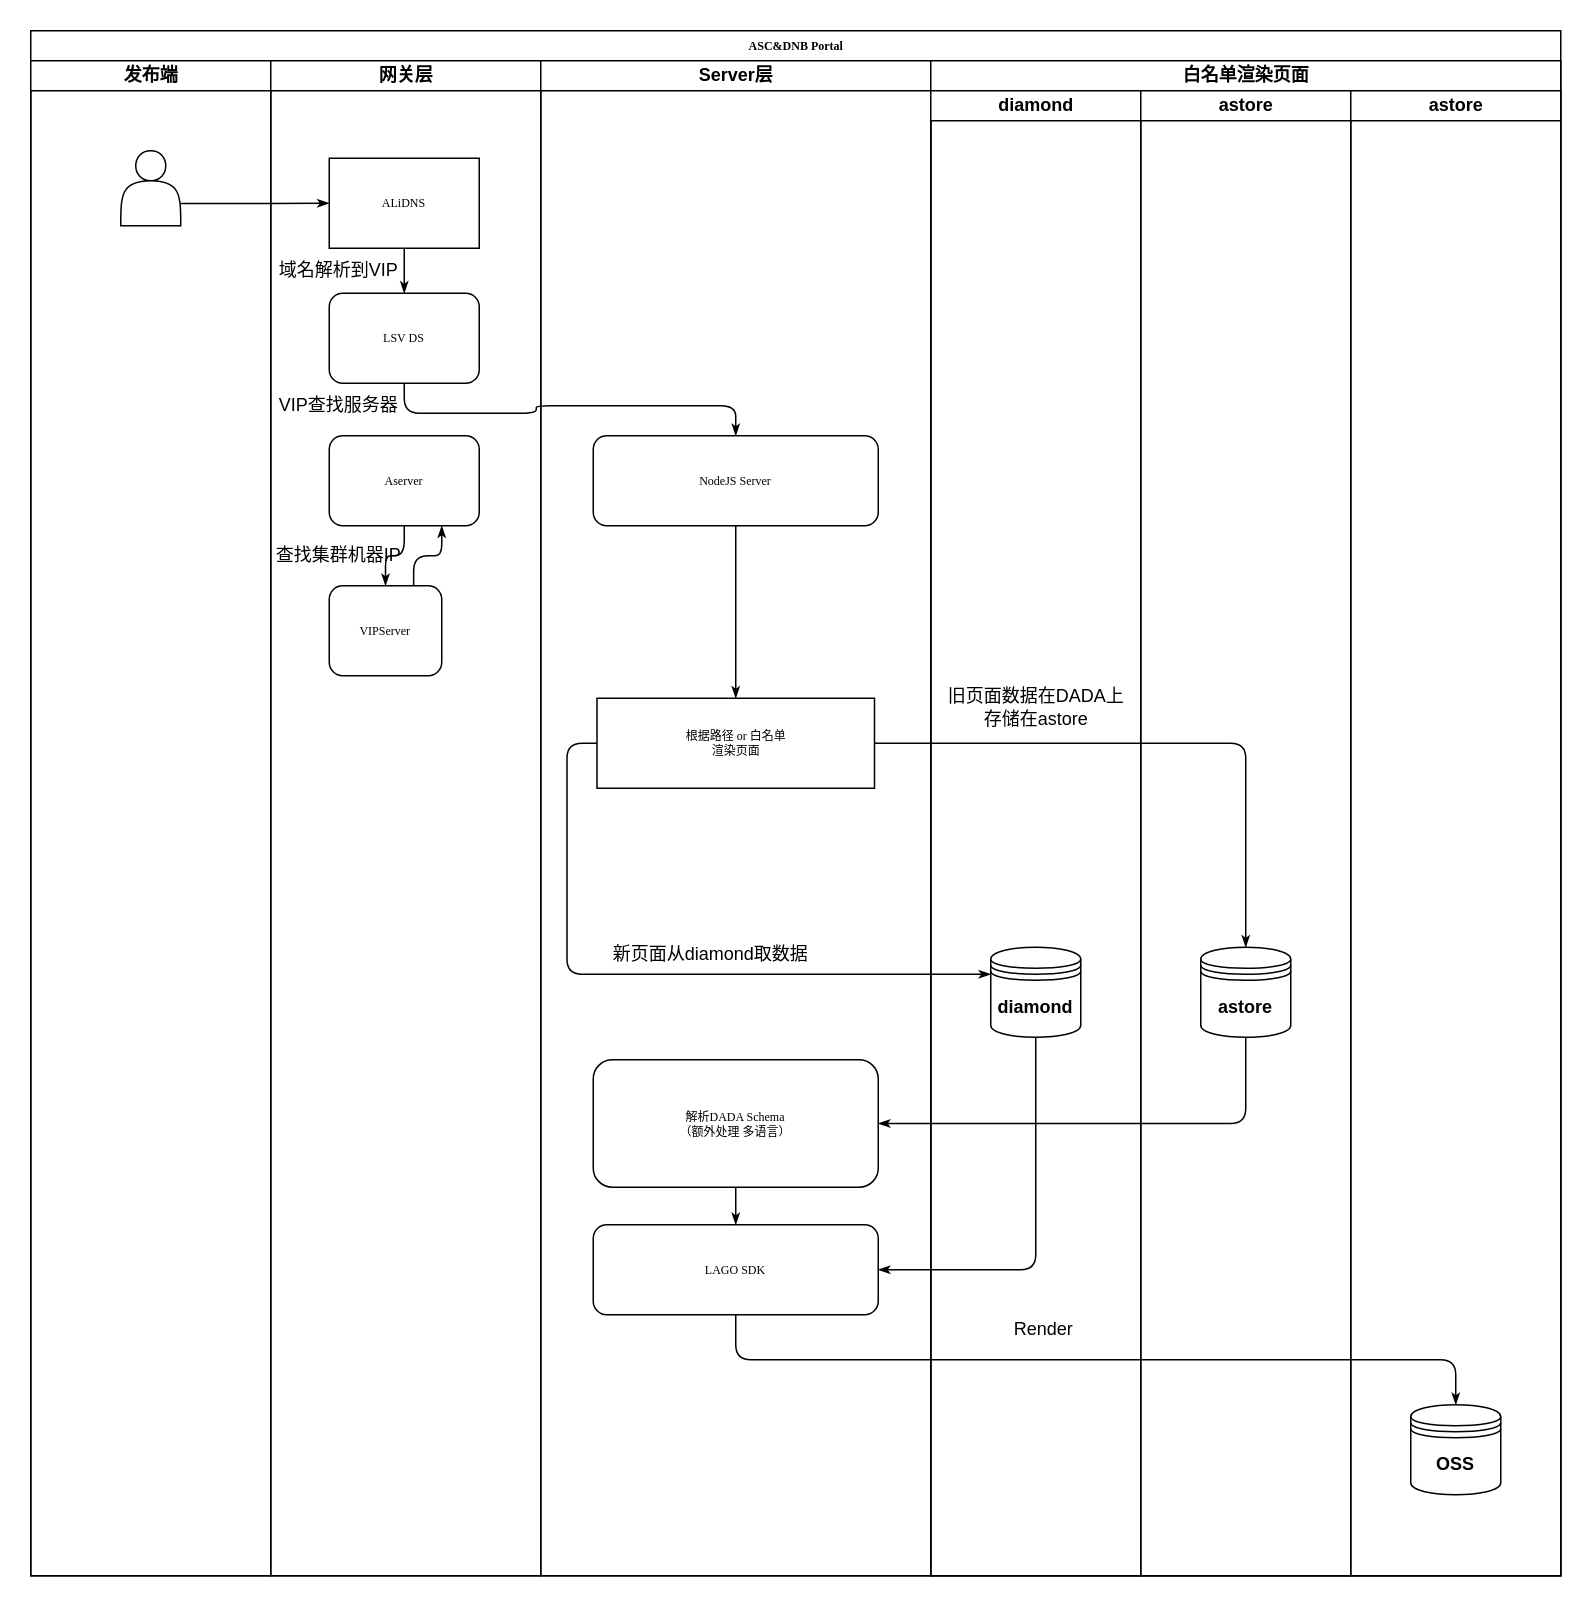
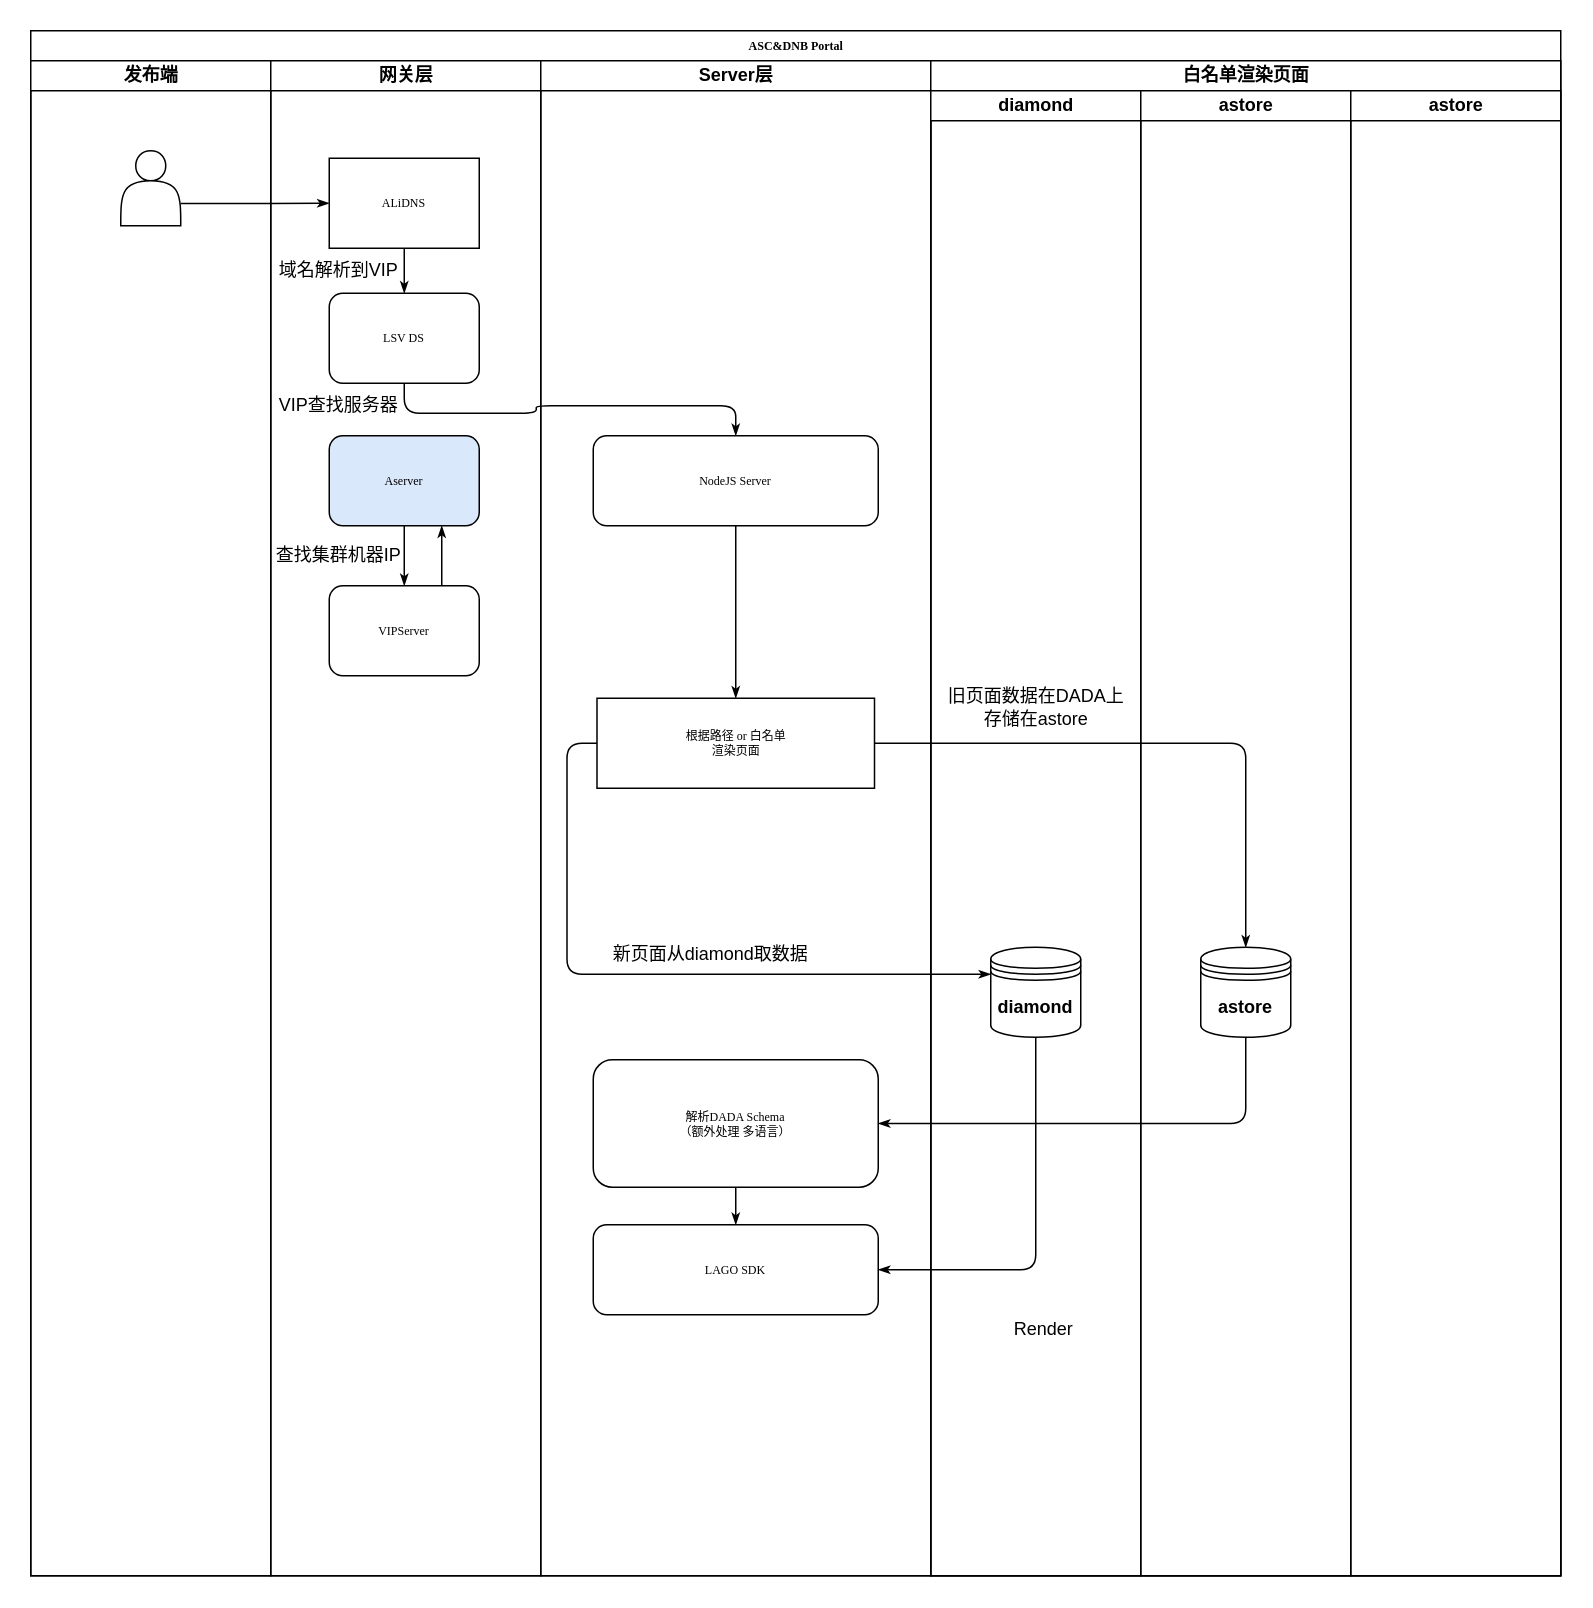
(404, 481) -> (404, 481)
(386, 631) -> (404, 631)
(1091, 1360) -> none
(1456, 1450) -> none
